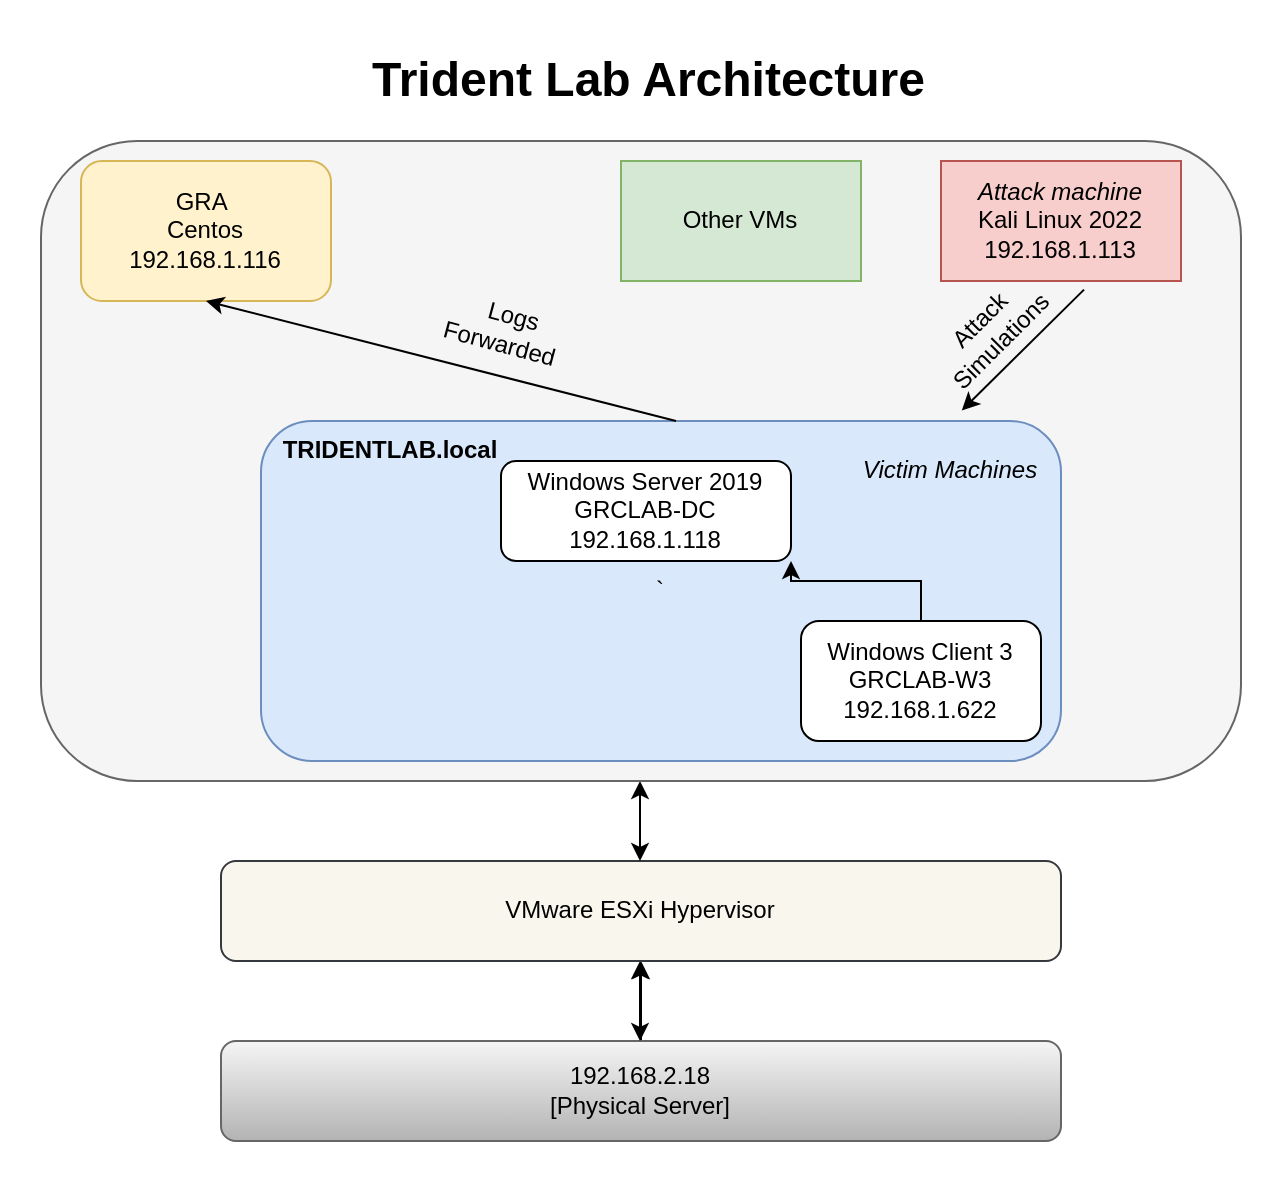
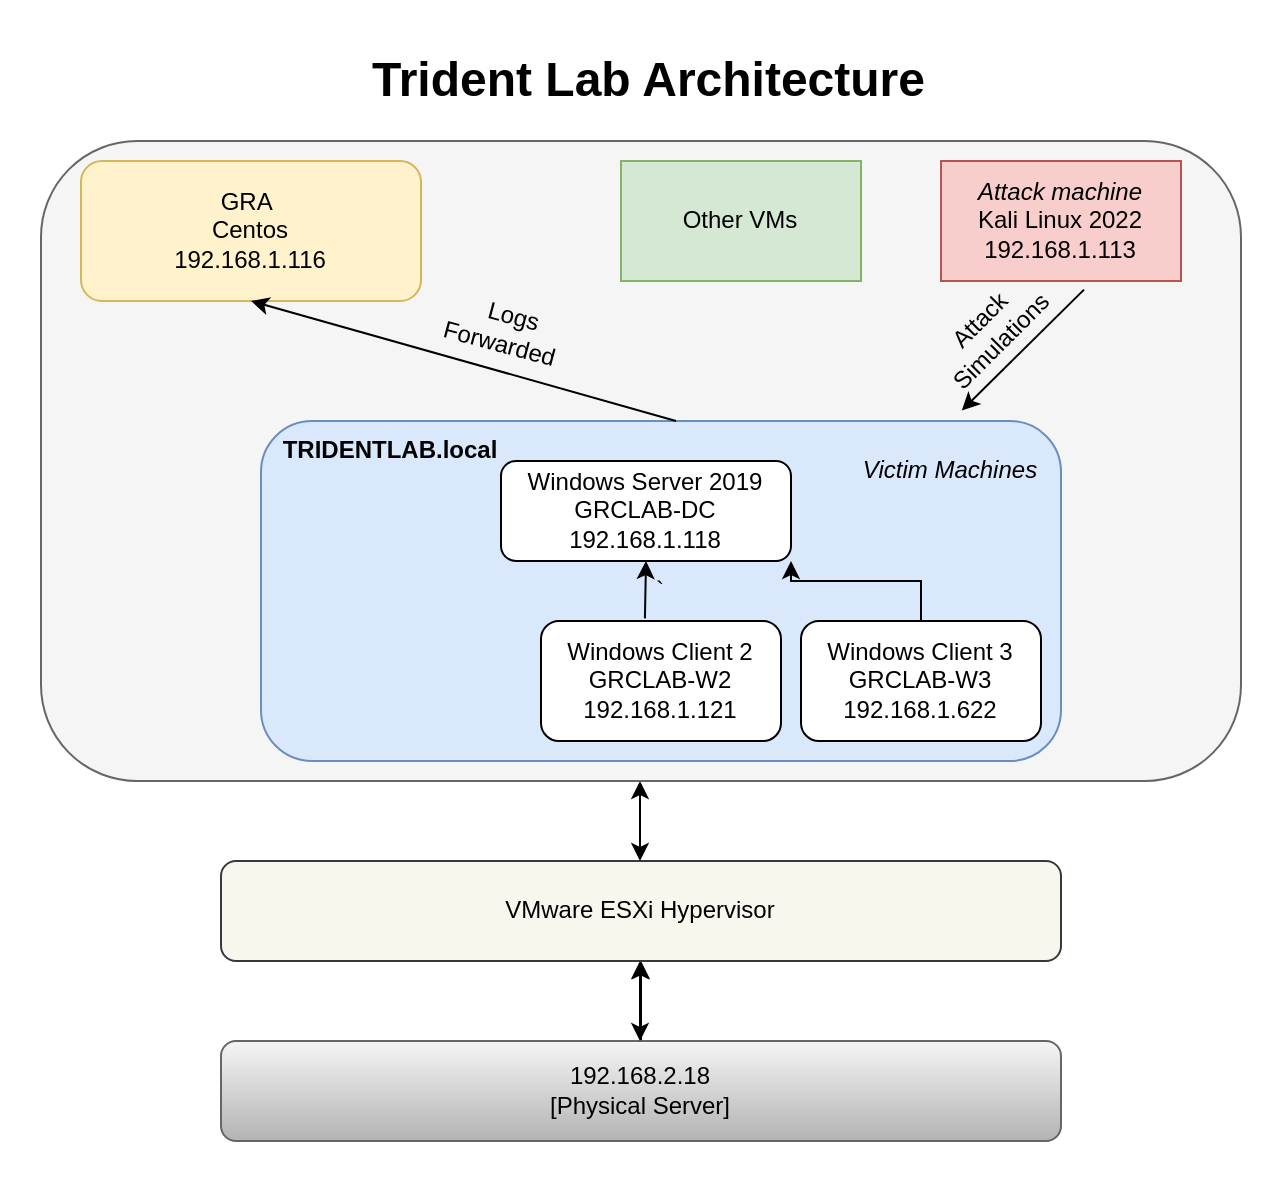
(206, 231) -> (251, 231)
none -> (645, 596)
none -> (661, 681)
